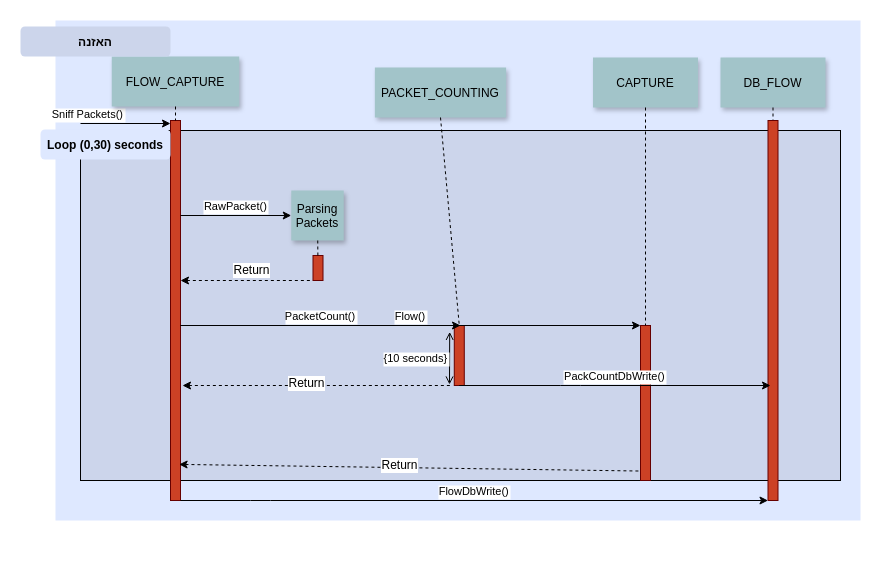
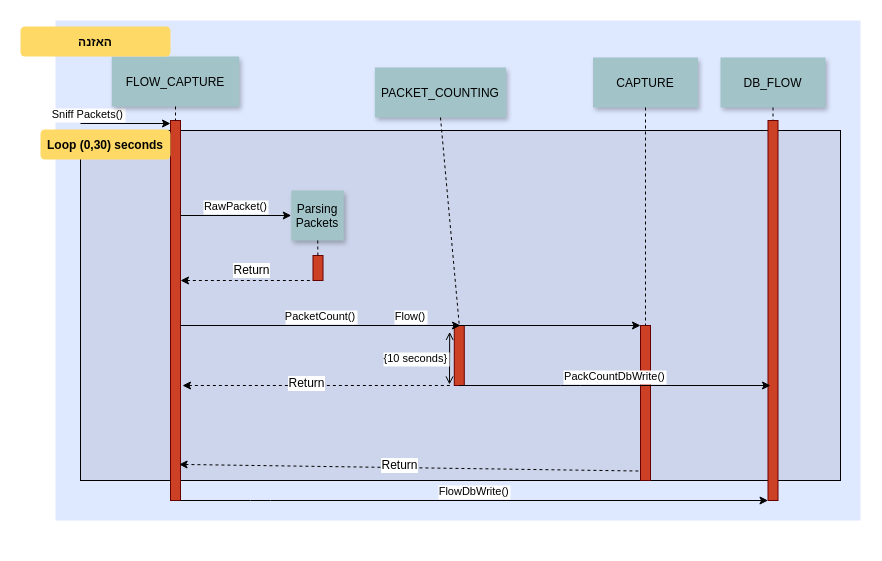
(96, 42) -> (96, 42)
(106, 145) -> (106, 145)
